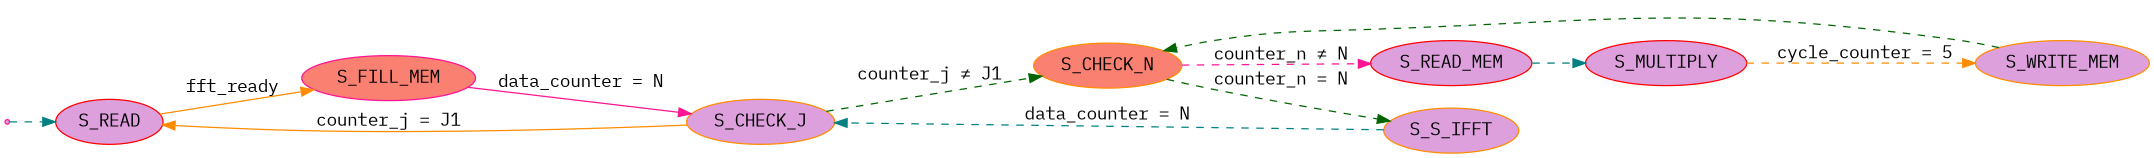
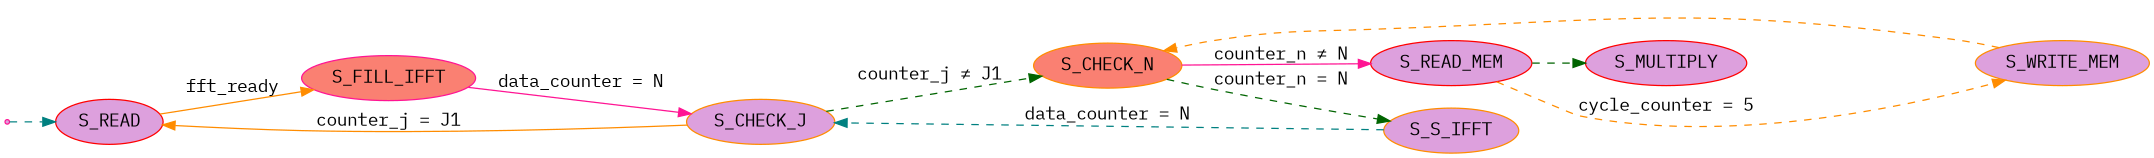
(1588, 20) -> (1588, 20)
(1552, 63) -> (1552, 63)
(1855, 63) -> (1743, 125)
(1270, 64) -> (1270, 64)
(389, 78) -> (389, 78)
